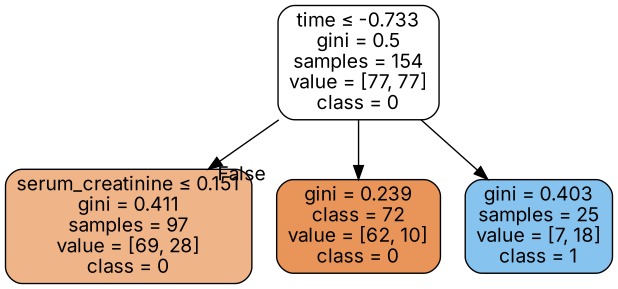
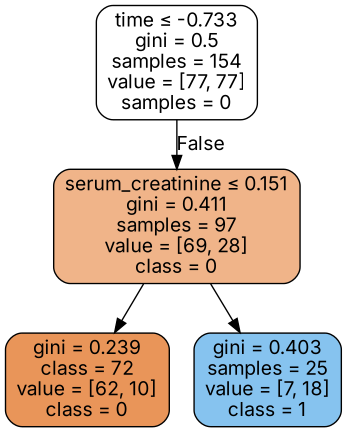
(359, 103) -> (177, 103)
(359, 143) -> (133, 302)
(449, 145) -> (222, 302)
